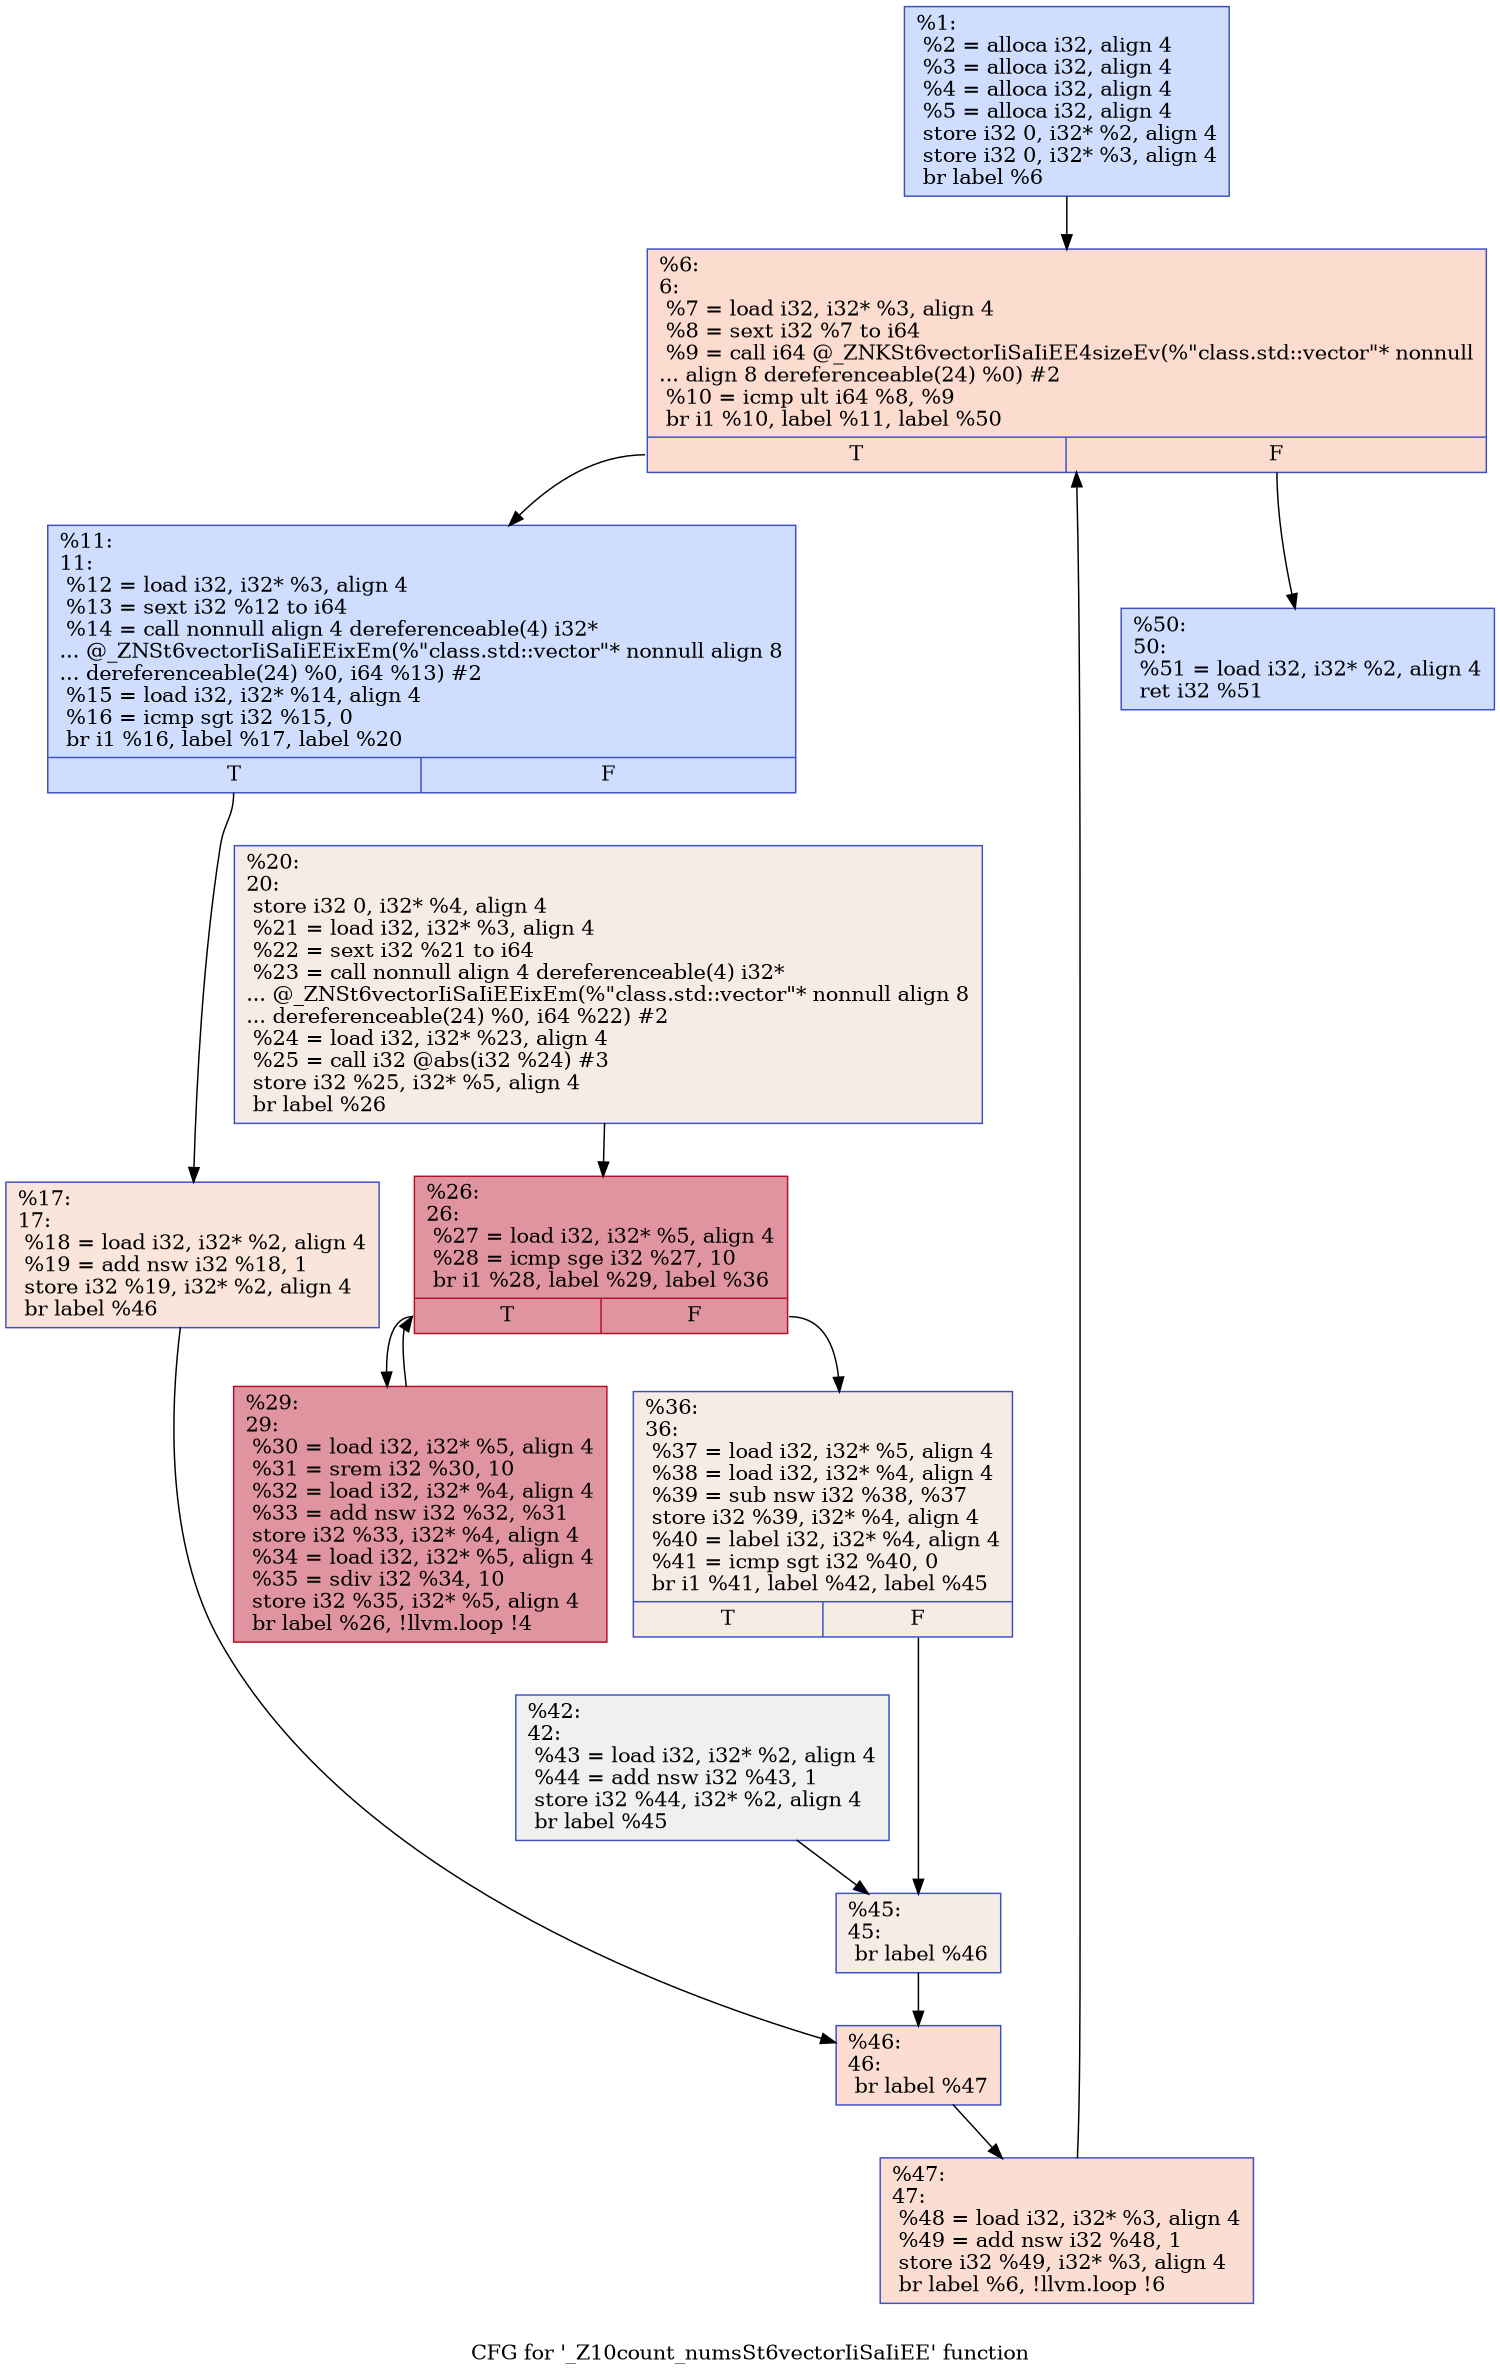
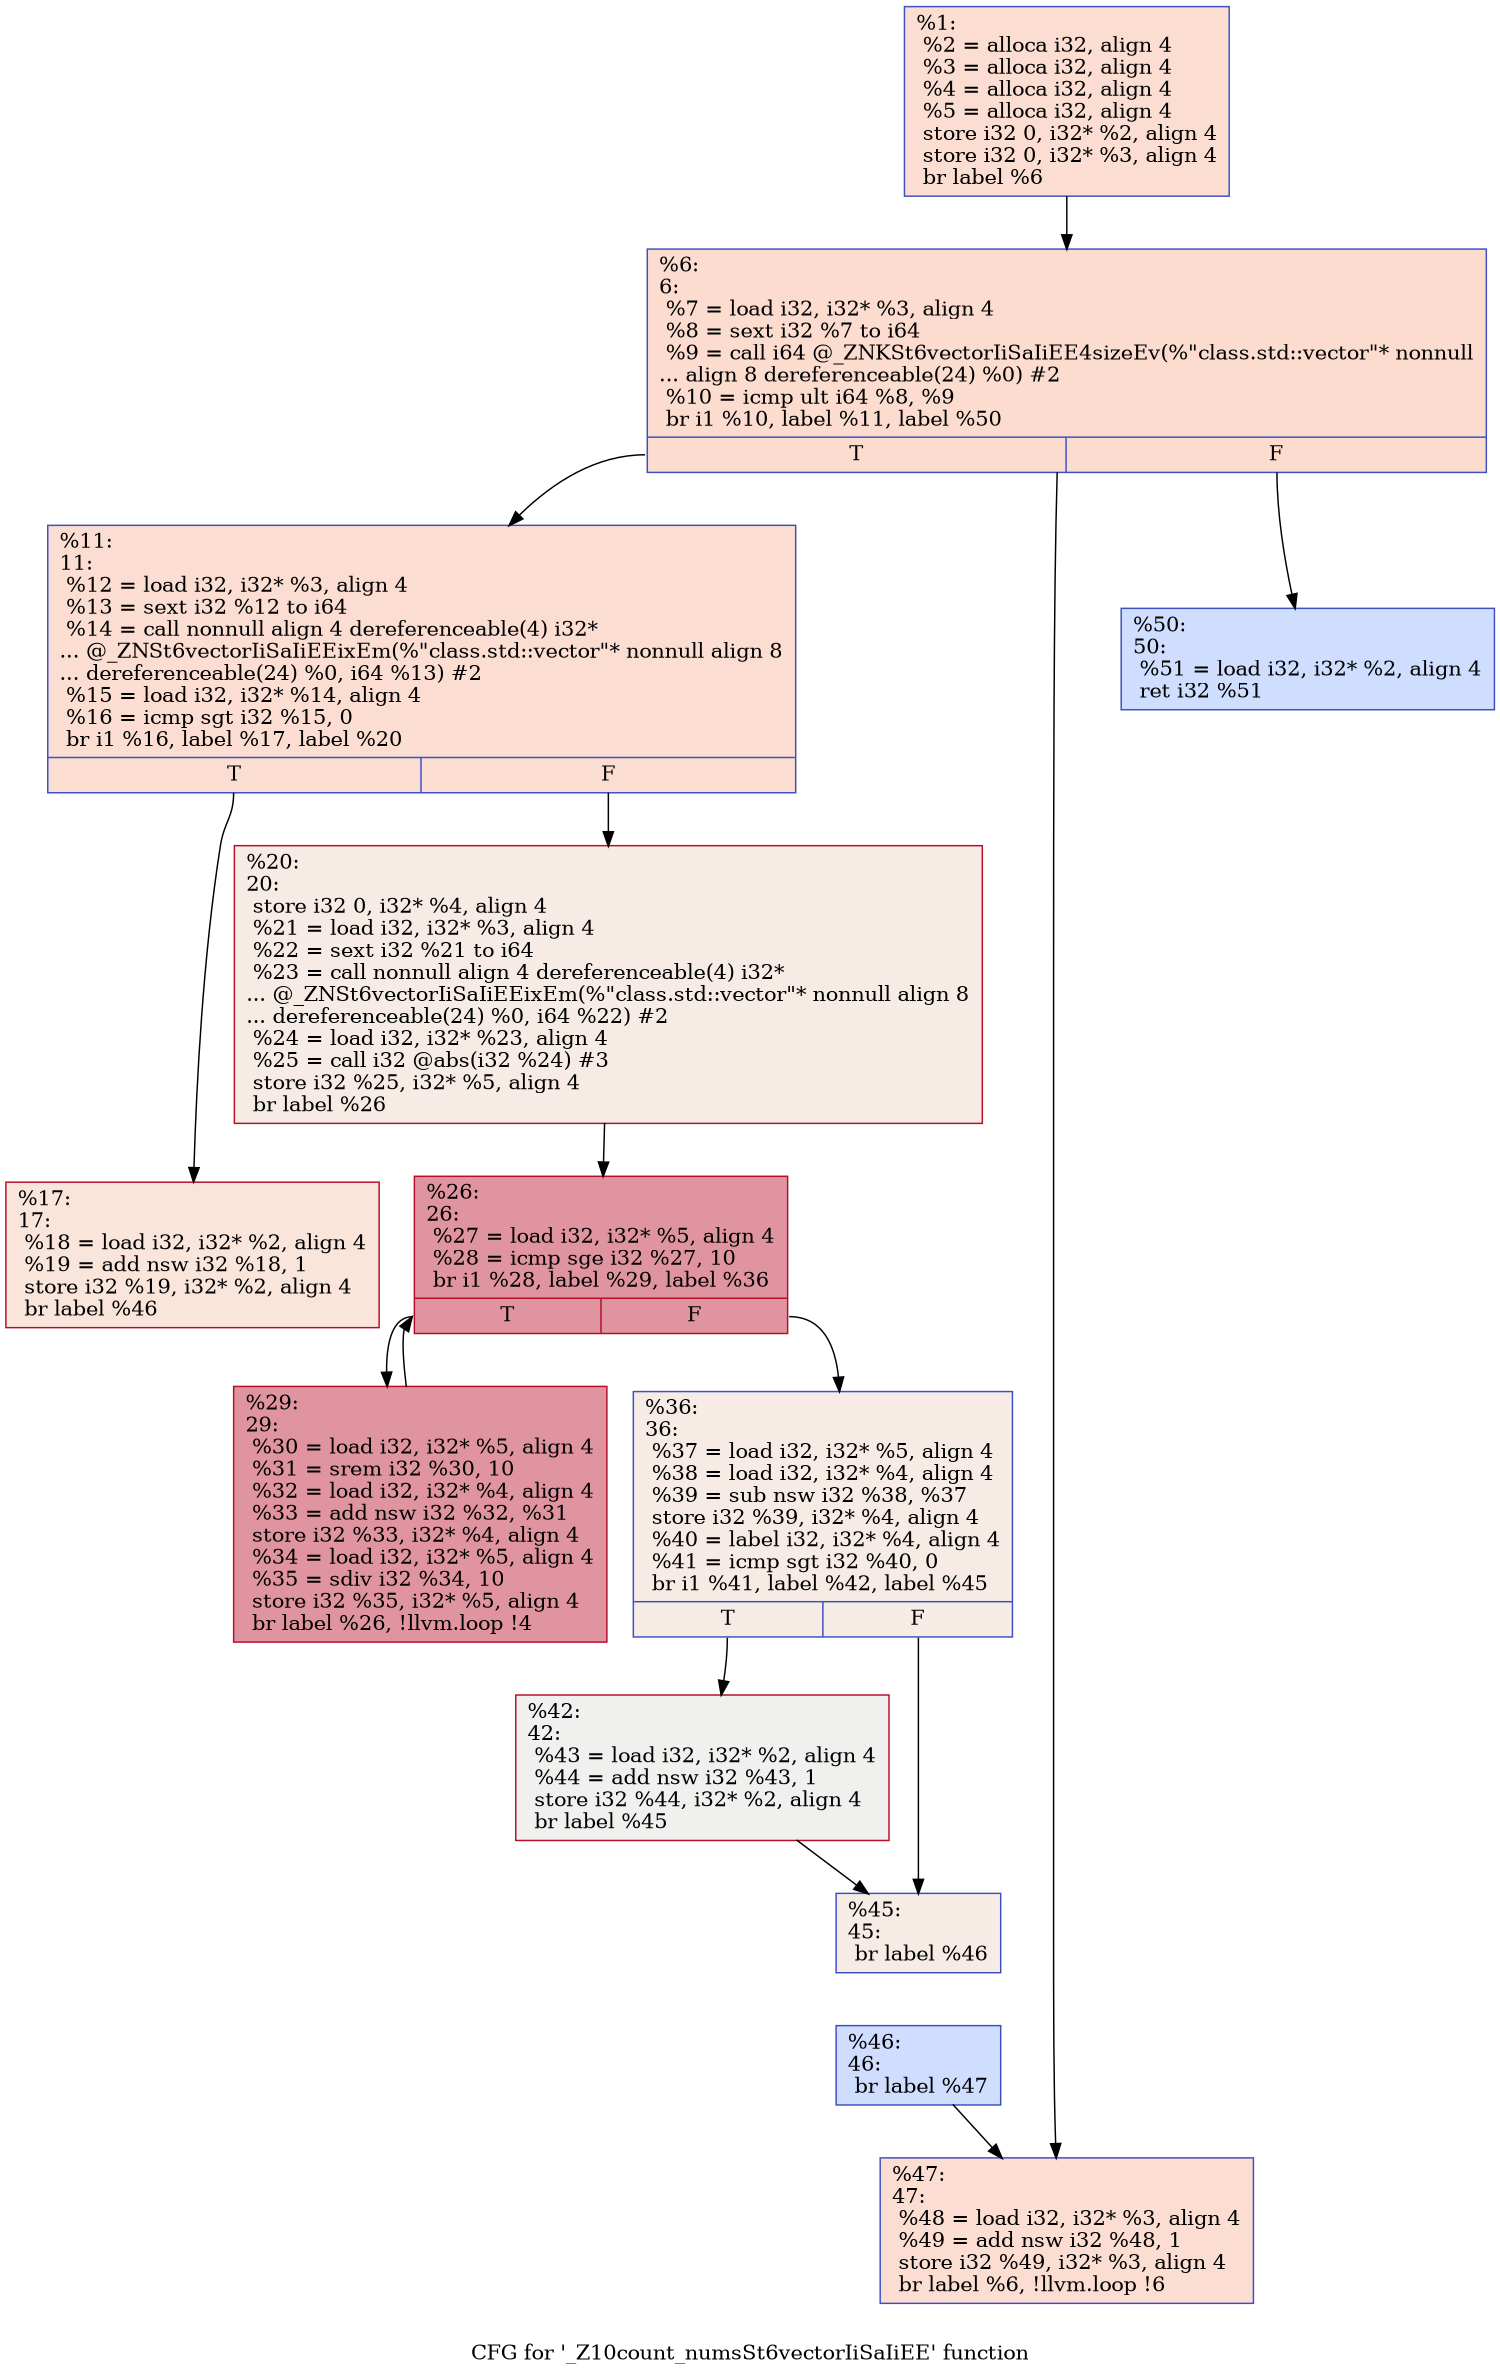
(1067, 101) -> (1067, 101)
(422, 659) -> (422, 659)
none -> (608, 812)
(608, 985) -> (608, 985)
(192, 1255) -> (192, 1255)
(1080, 1323) -> (1054, 1308)
none -> (726, 1659)
(702, 1768) -> (702, 1768)
(353, 1799) -> none
(918, 1992) -> none
(918, 2065) -> (918, 2065)
